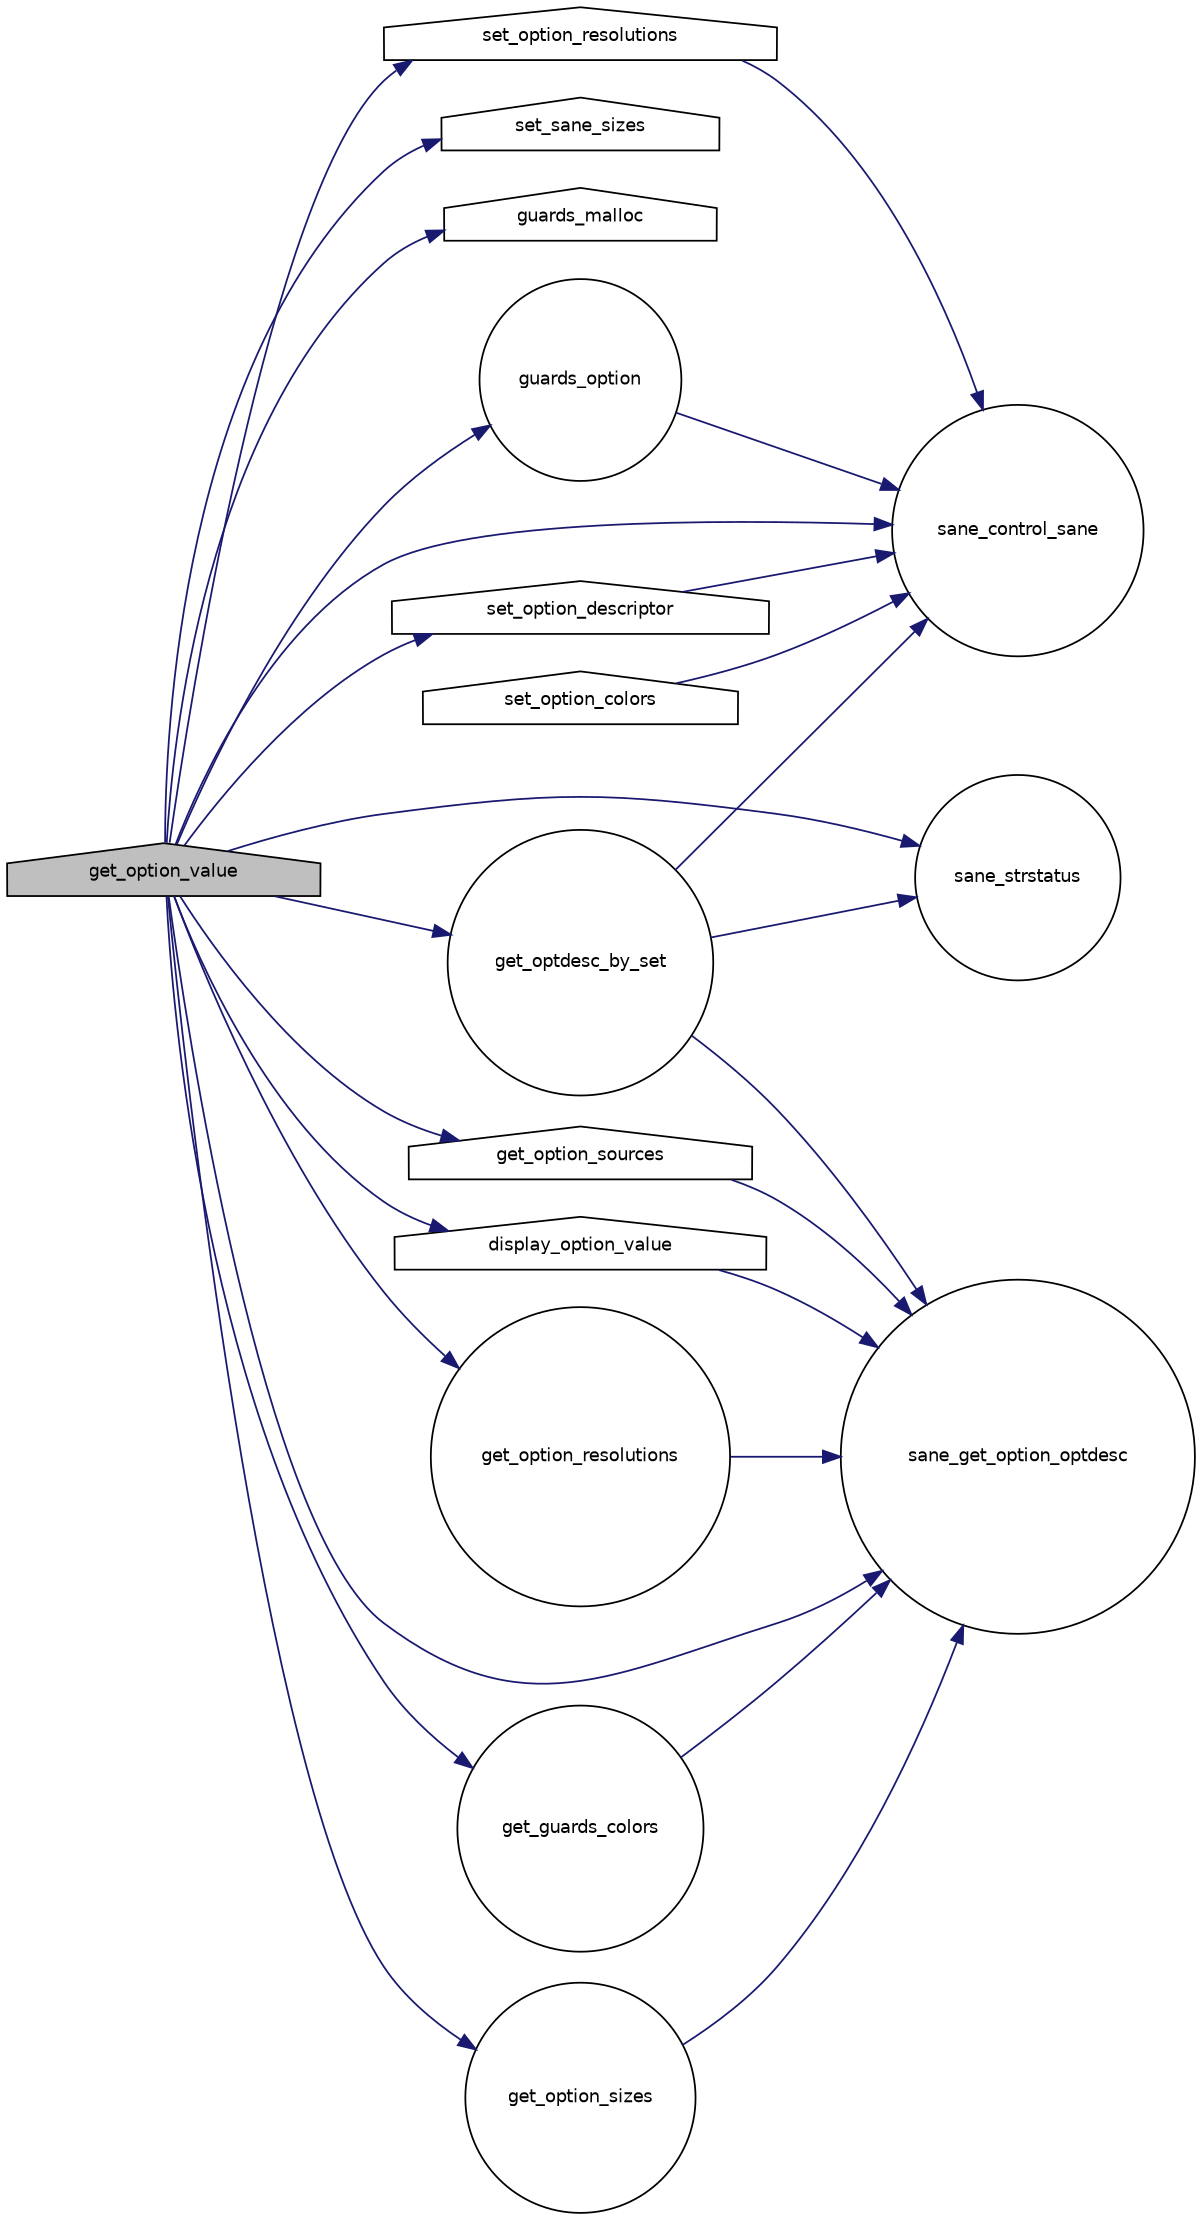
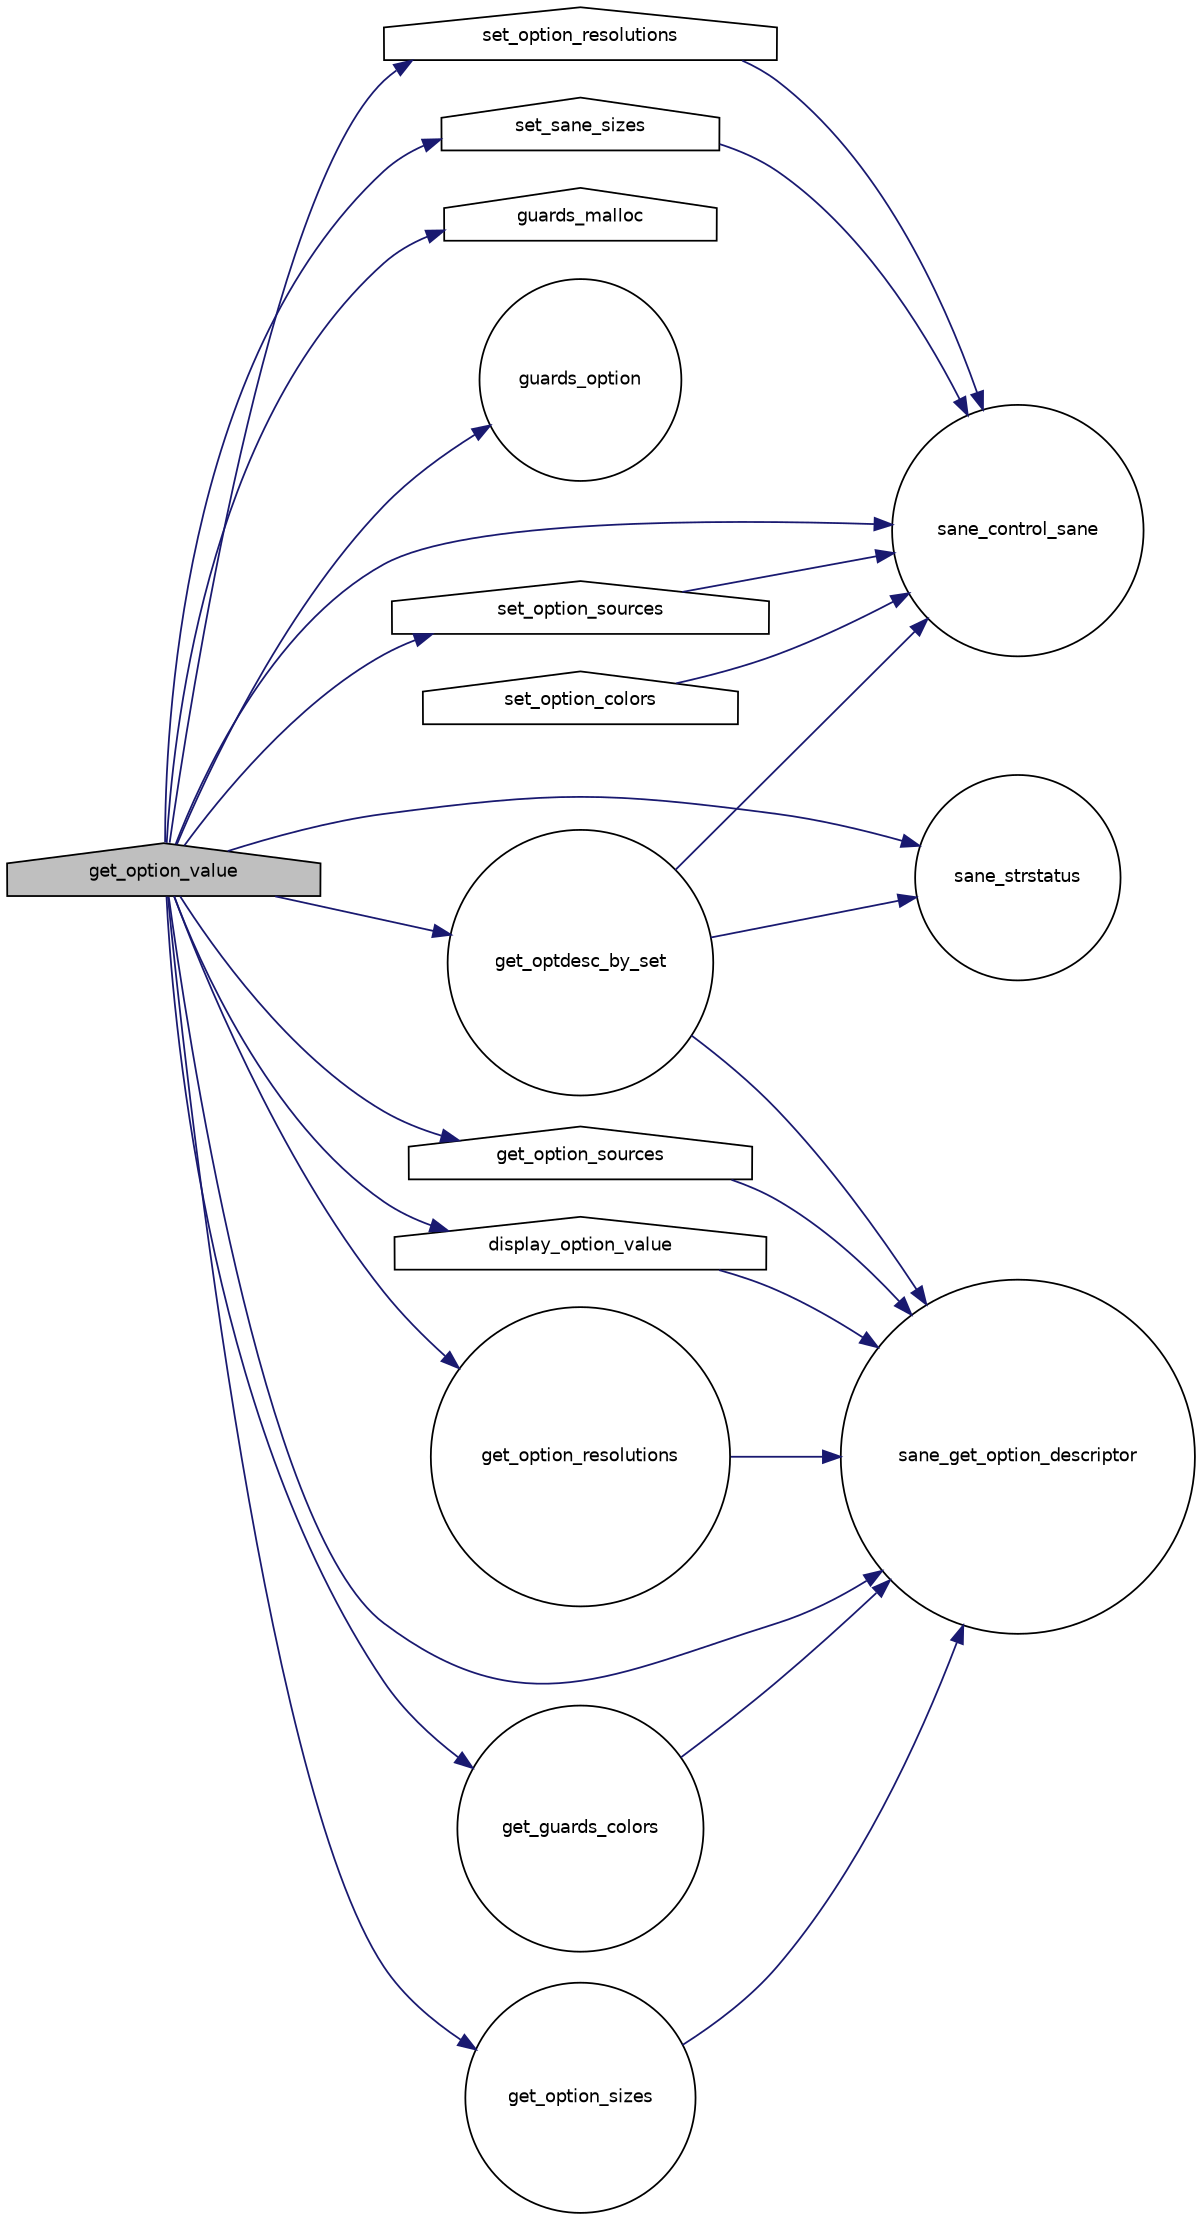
(779, 448) -> (862, 250)
(580, 610) -> (580, 610)
(1018, 1457) -> (1018, 1457)
